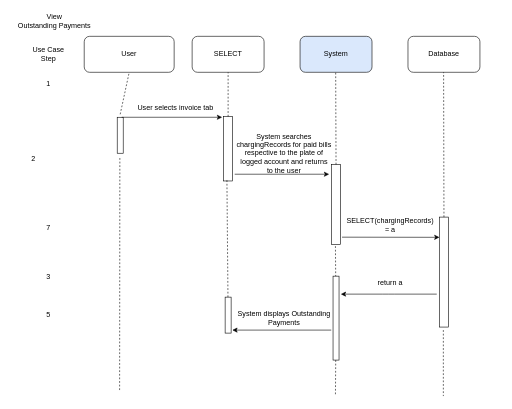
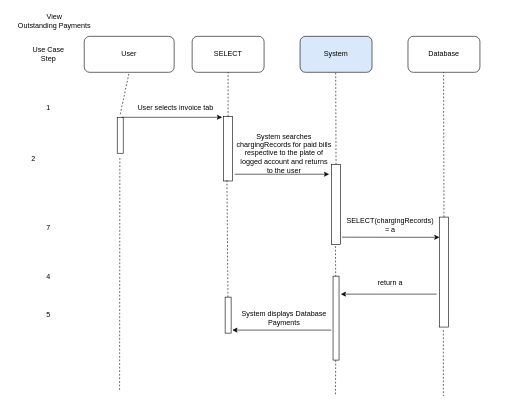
(48, 84) -> (48, 108)
(49, 277) -> (49, 277)
(284, 318) -> (284, 318)
